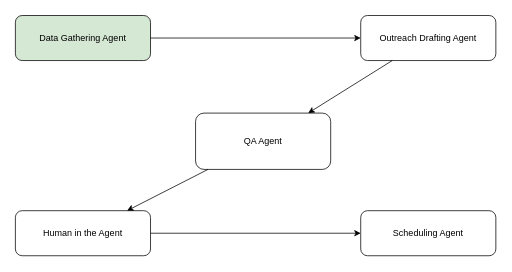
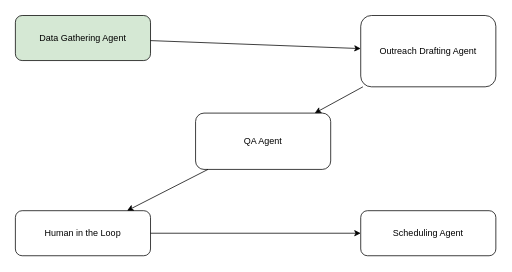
(428, 38) -> (428, 51)
(83, 233) -> (83, 233)
